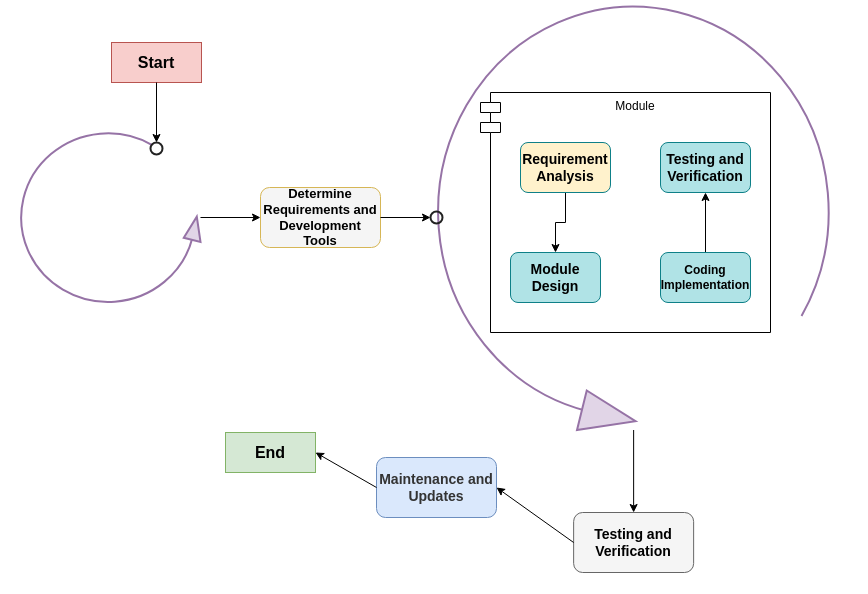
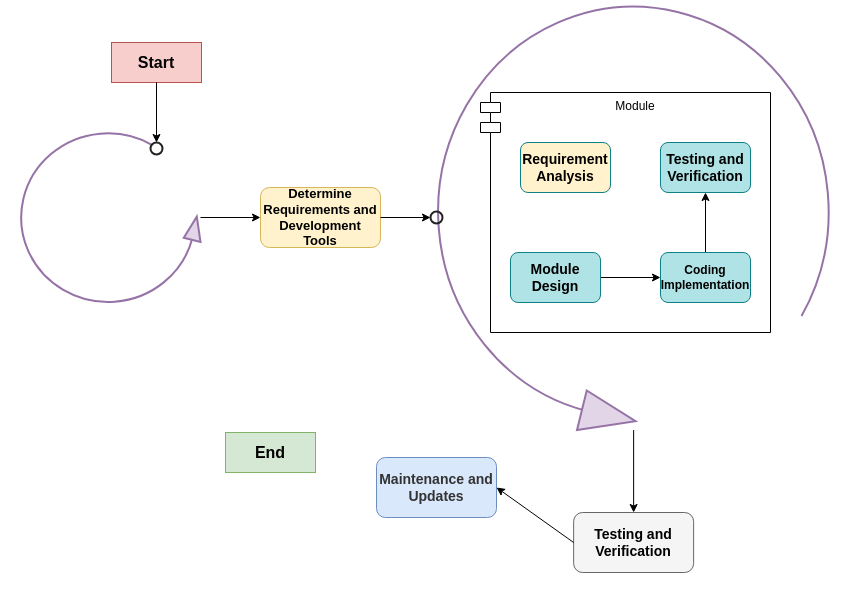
(321, 218) -> (321, 218)
(565, 223) -> none
none -> (627, 278)
(349, 472) -> none
